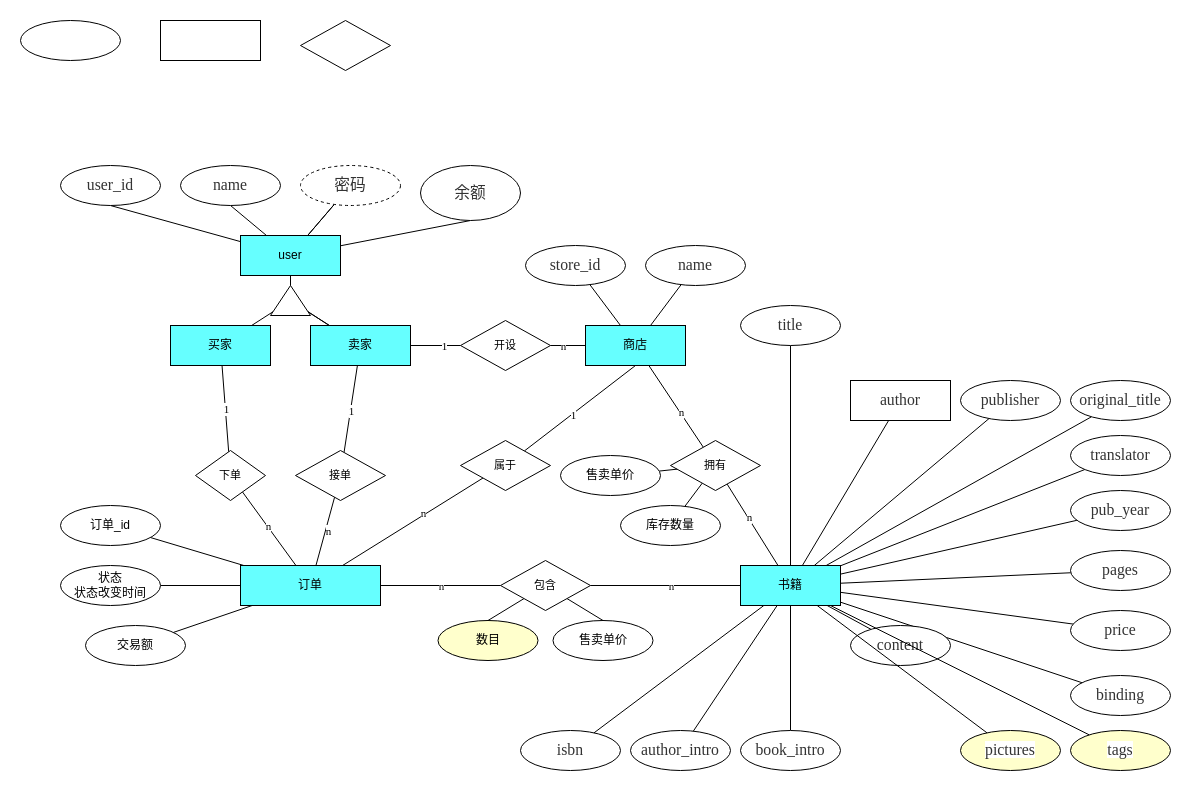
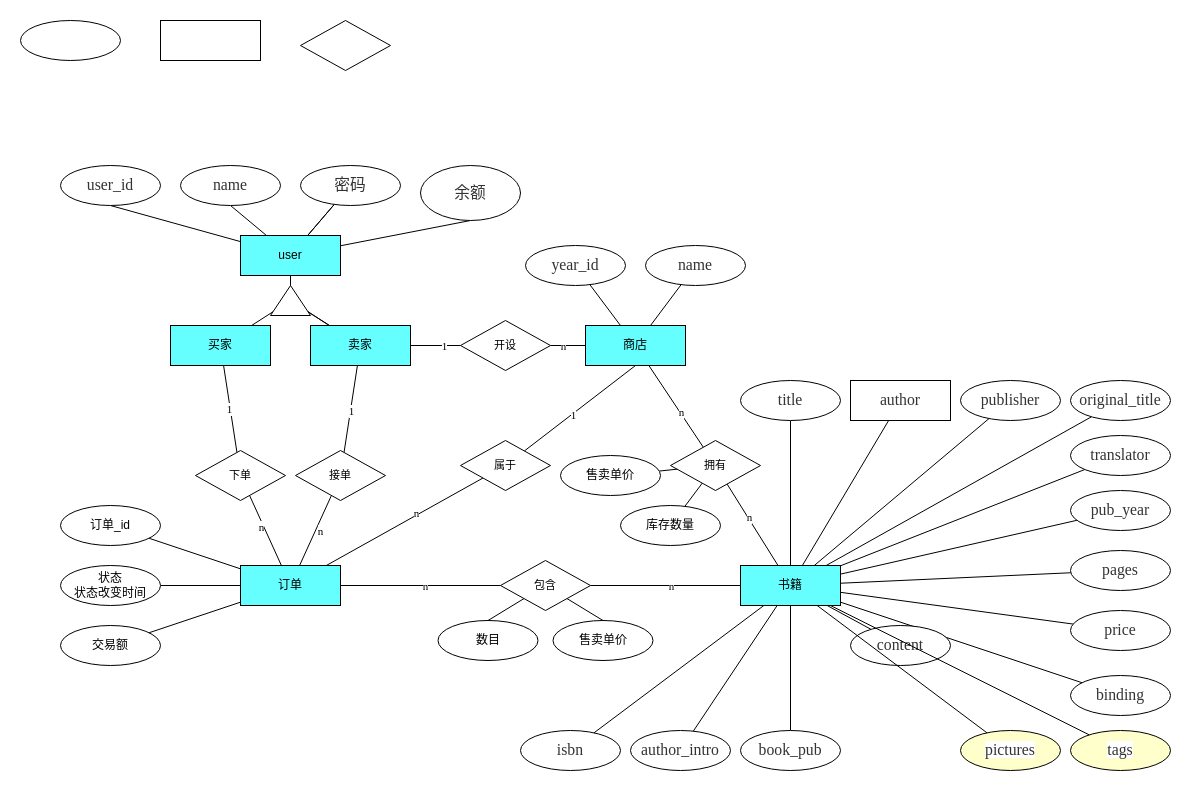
(351, 186) -> (351, 186)
(576, 266) -> (576, 266)
(791, 326) -> (791, 401)
(231, 476) -> (241, 476)
(311, 586) -> (291, 586)
(488, 641) -> (488, 641)
(136, 646) -> (111, 646)
(791, 751) -> (791, 751)
